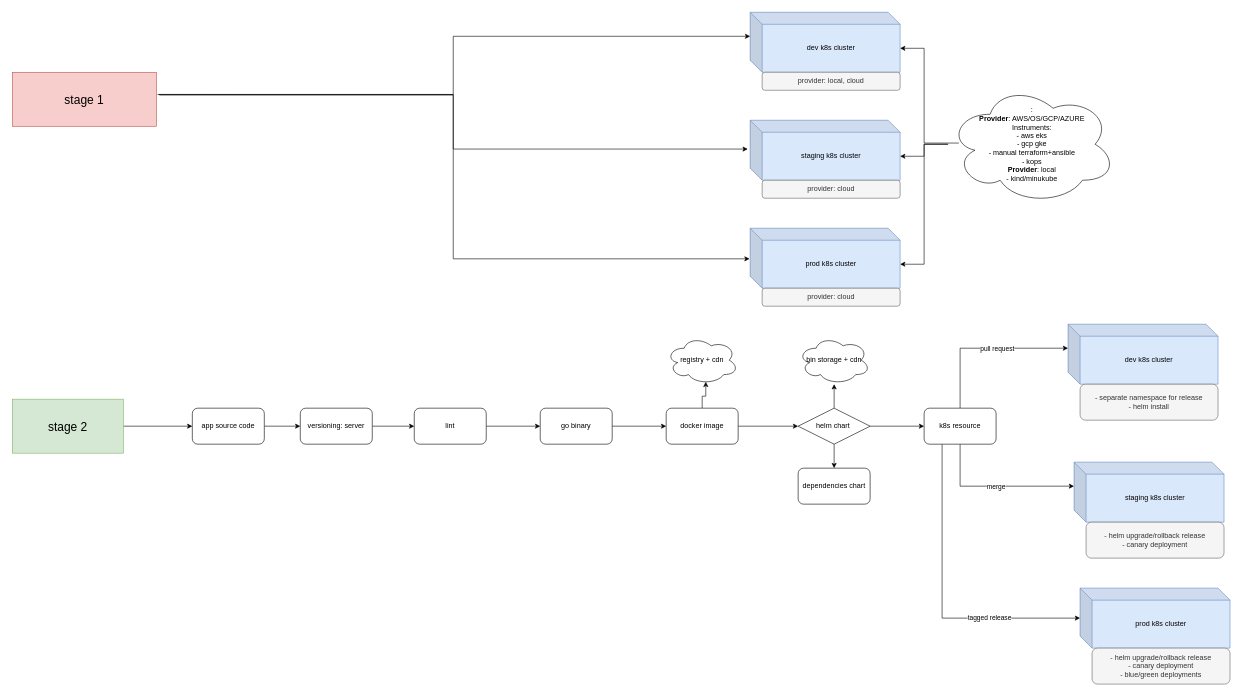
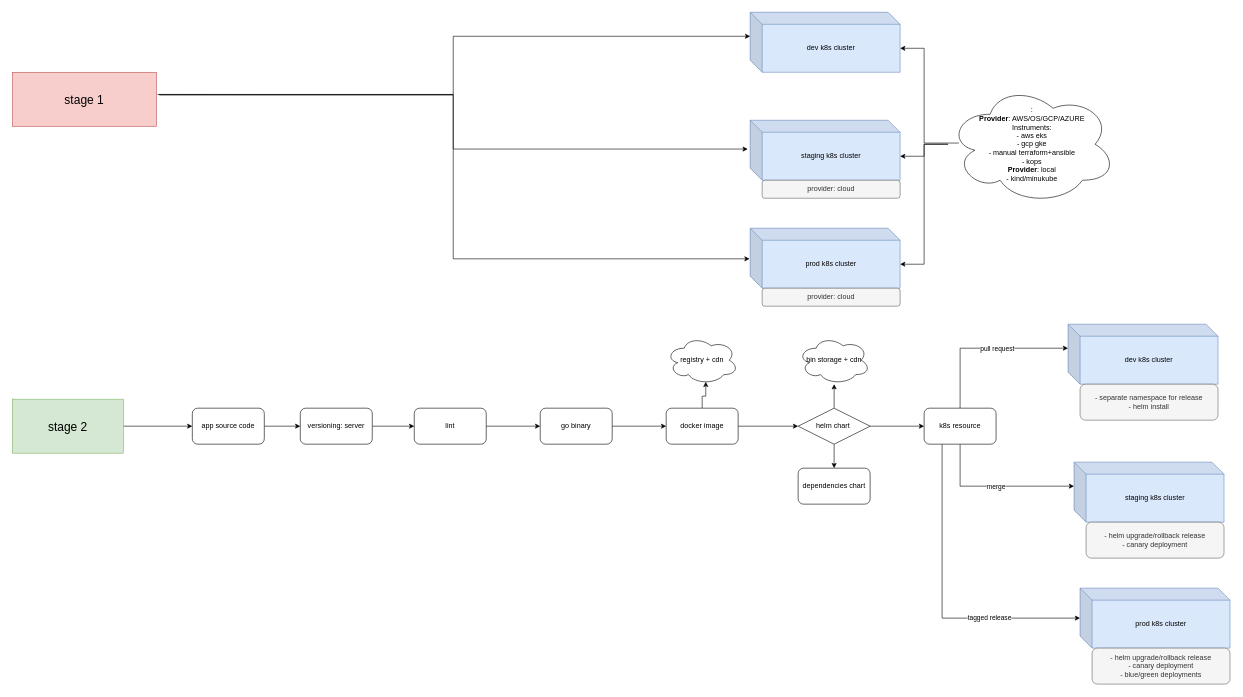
(831, 81) -> none
